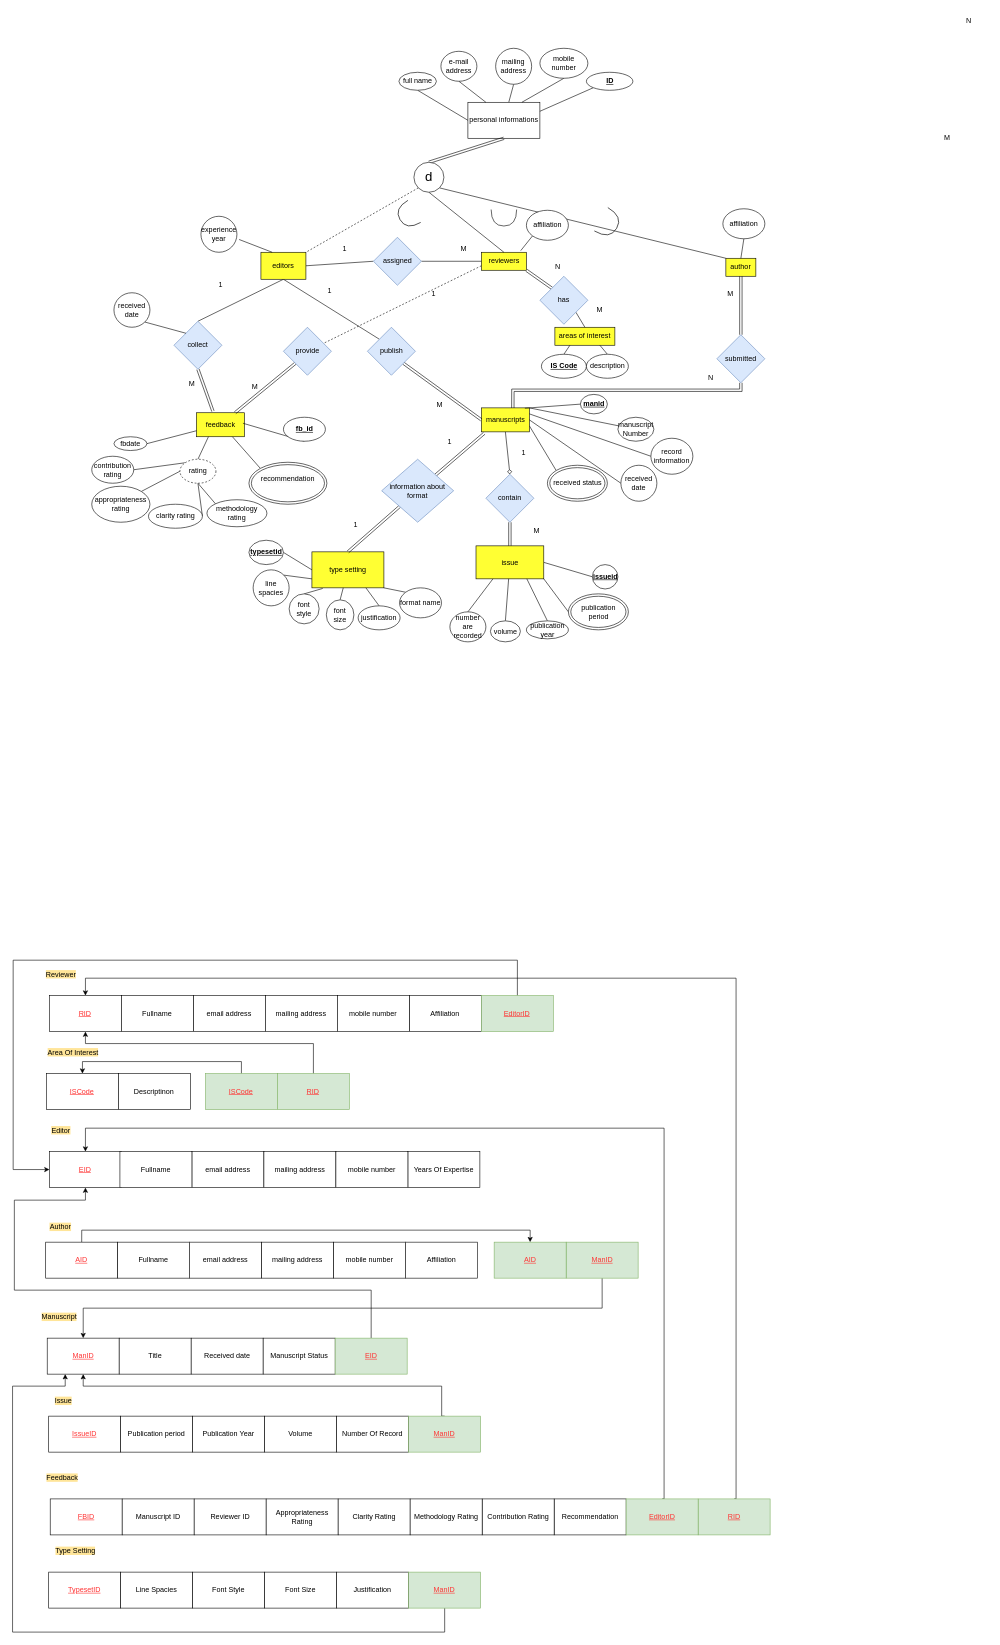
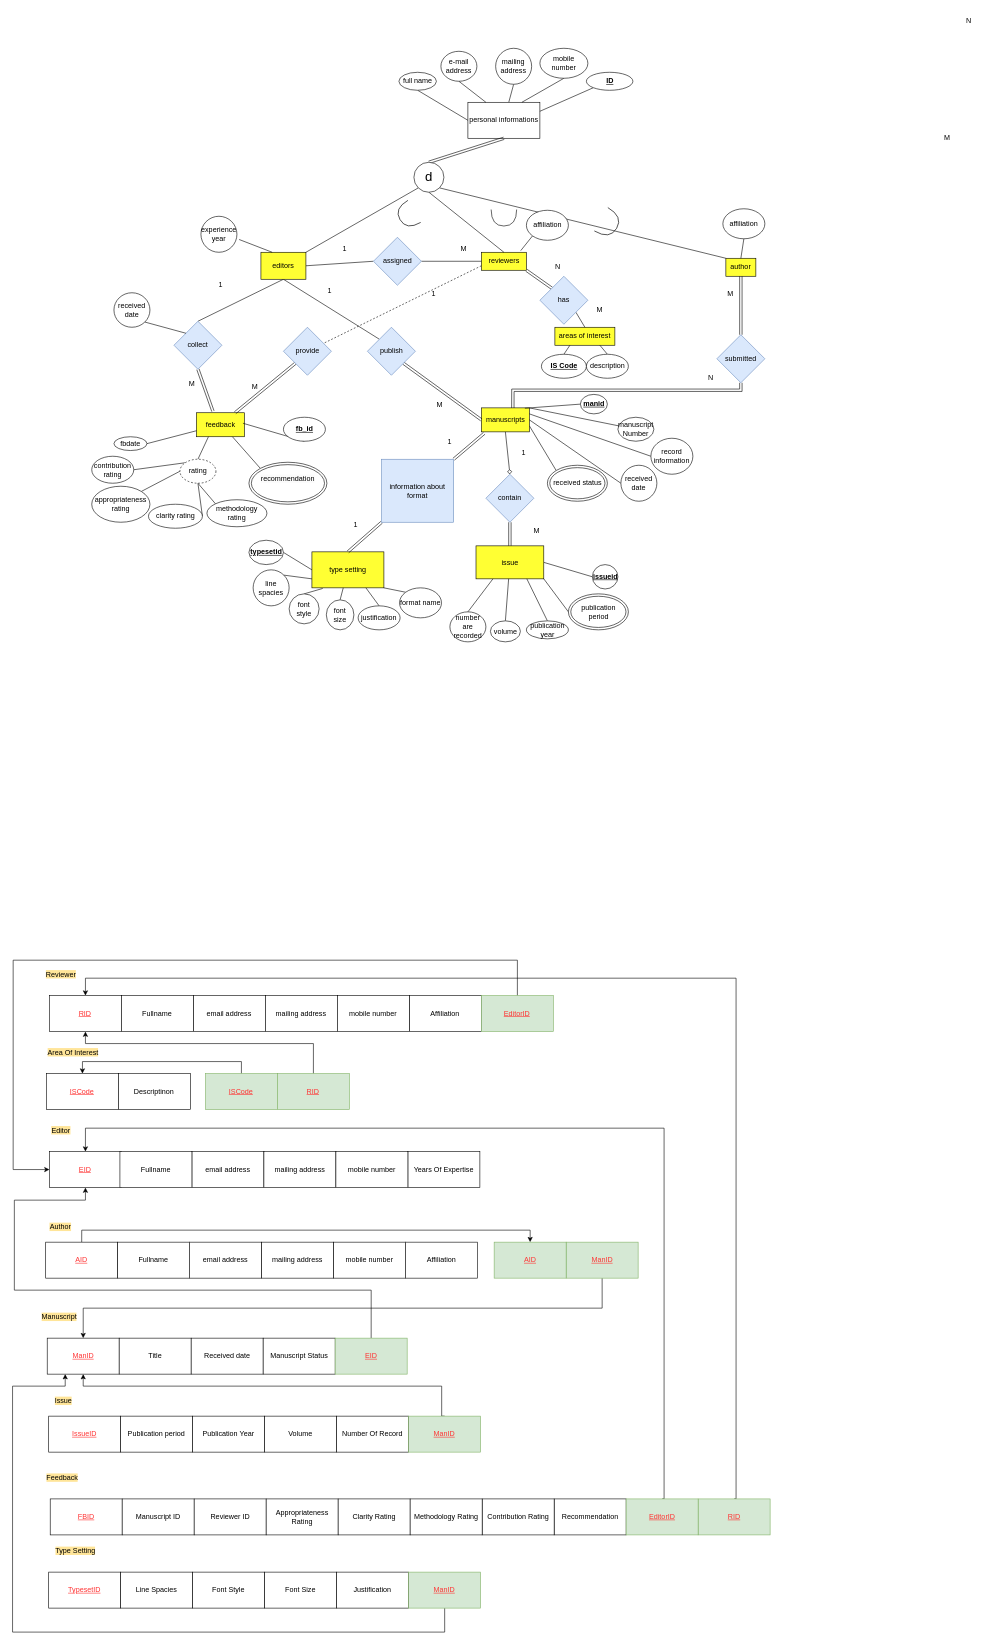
(361, 220) -> (361, 220)
(417, 491) -> (417, 491)
